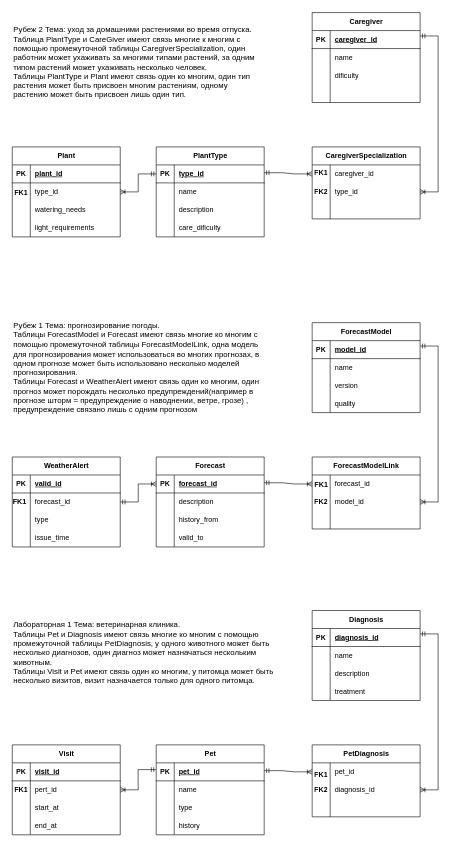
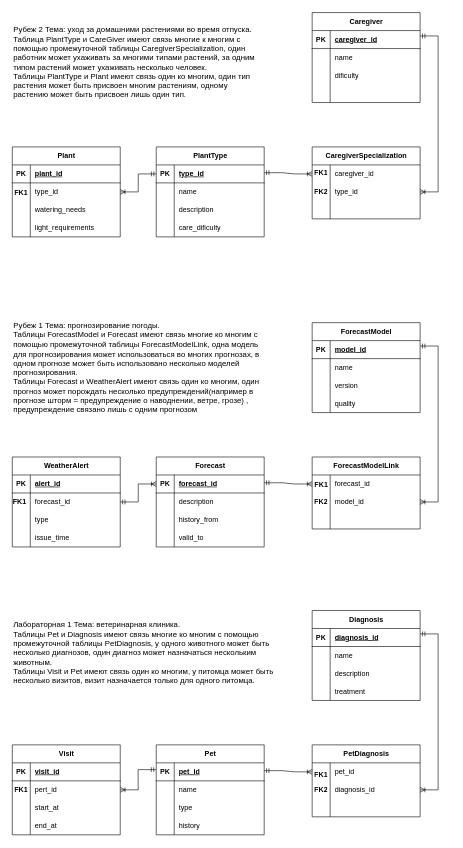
(48, 484) -> (49, 484)
